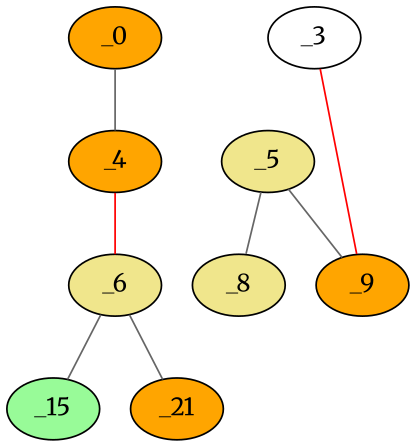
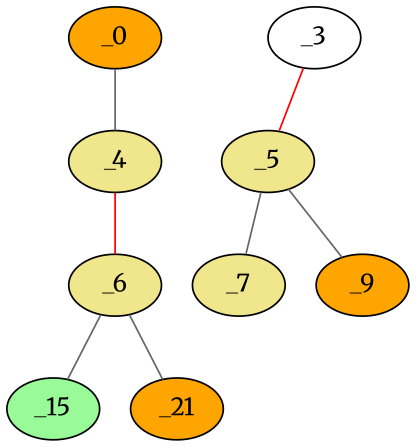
(115, 161) -> (115, 161)
(338, 161) -> (291, 99)
(239, 285) -> (239, 285)
